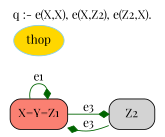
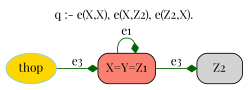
(94, 130) -> (72, 69)
